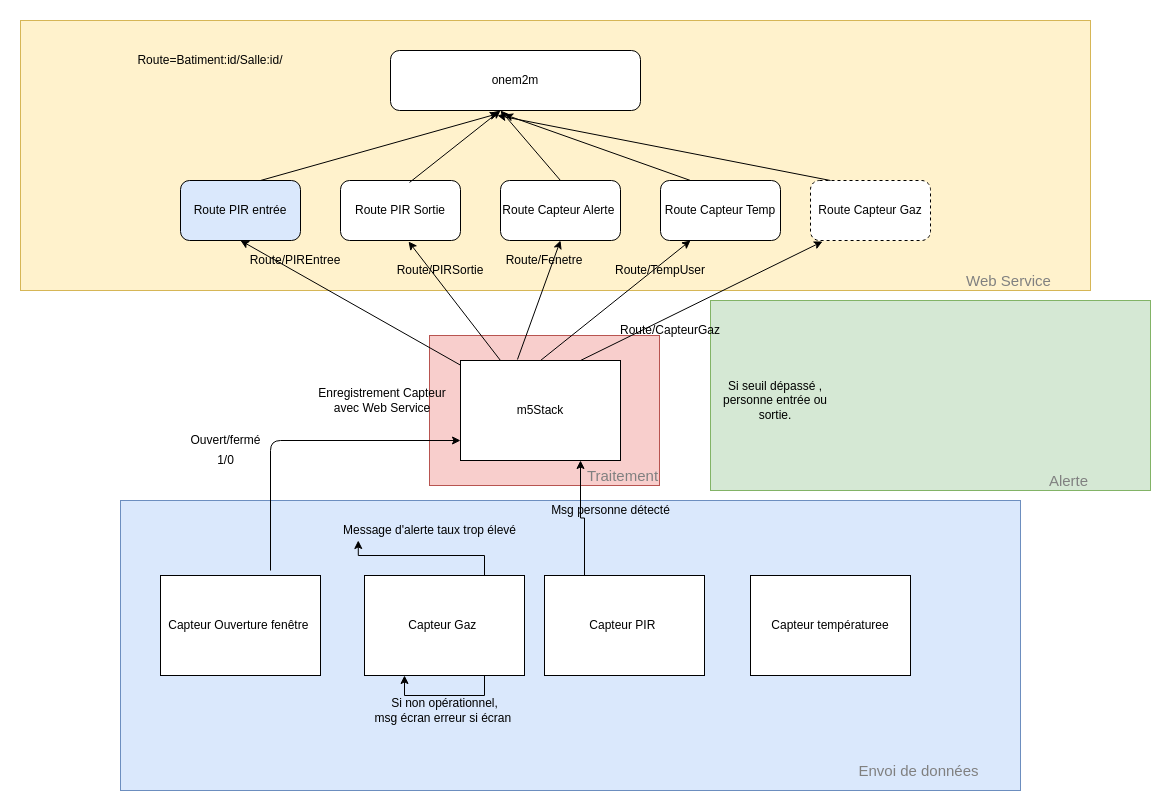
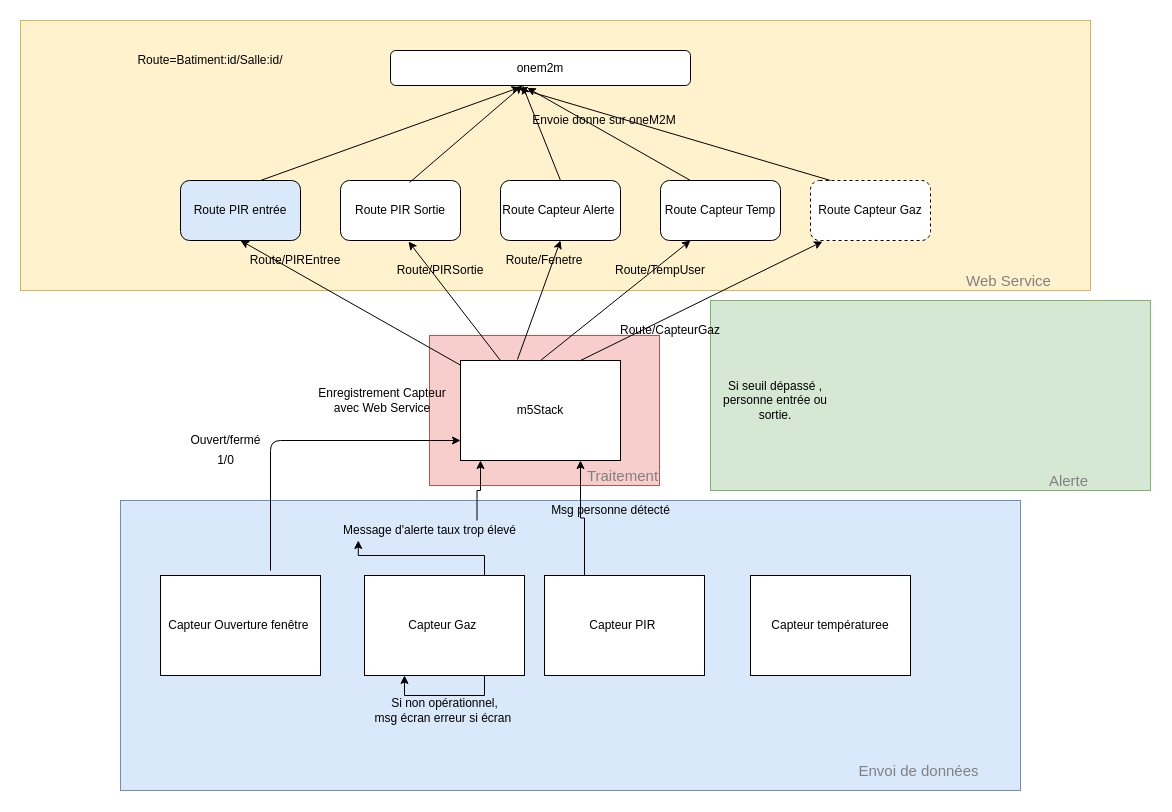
(516, 81) -> (541, 68)
none -> (605, 121)
none -> (481, 485)
